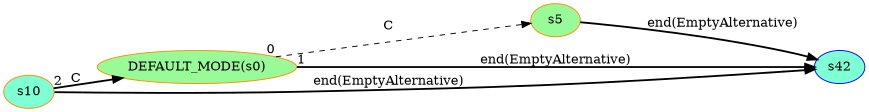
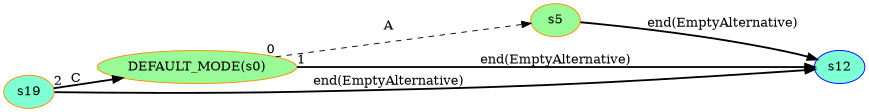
(388, 26) -> (388, 26)
(840, 67) -> (840, 67)
(29, 92) -> (29, 92)
